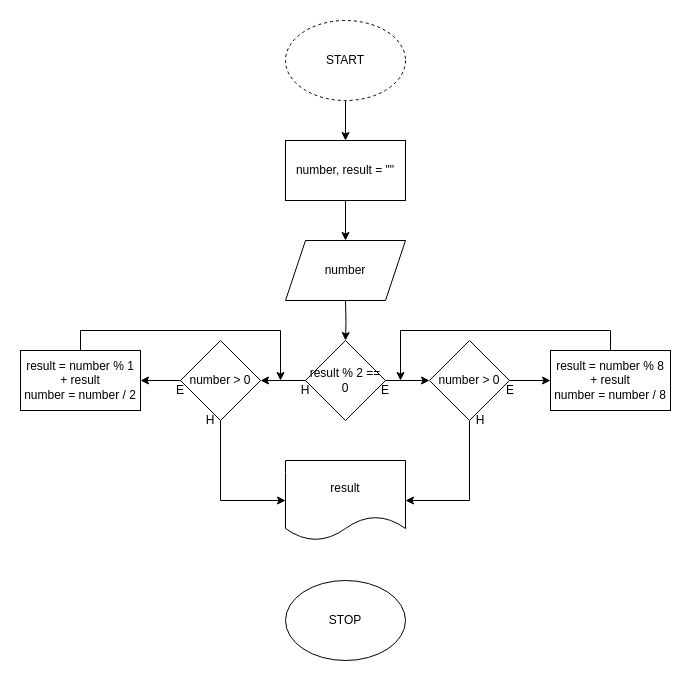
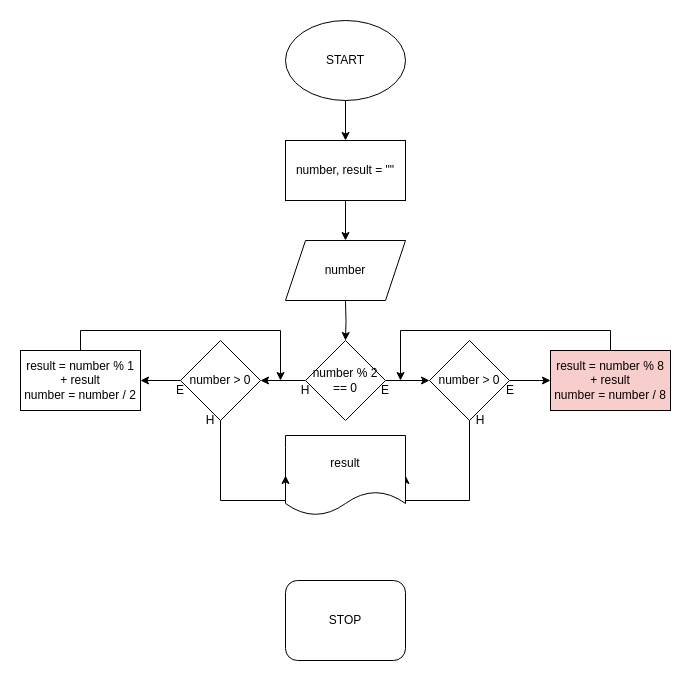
(346, 61) -> (346, 61)
(346, 381) -> (346, 381)
(611, 381) -> (611, 381)
(346, 501) -> (346, 476)
(346, 621) -> (346, 621)
